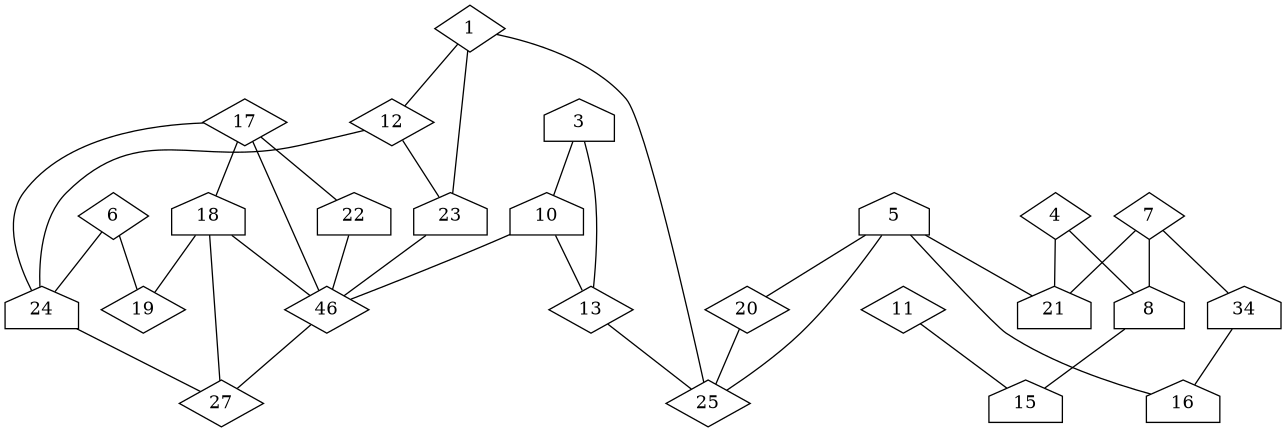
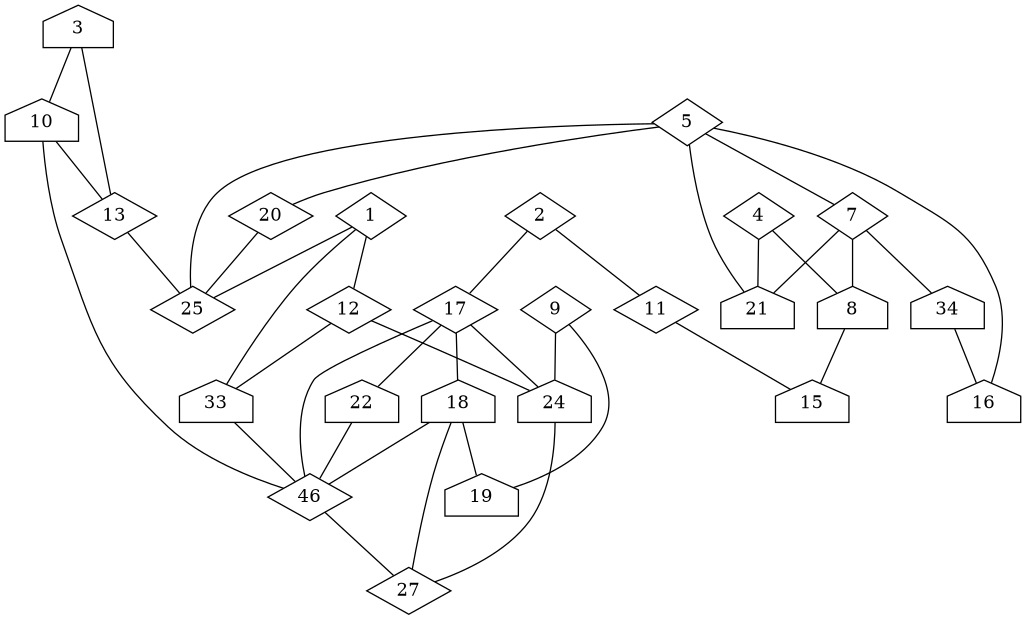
none -> (770, 169)
(113, 216) -> (556, 310)
(450, 216) -> (216, 403)
none -> (540, 216)
(894, 216) -> (687, 122)
(143, 310) -> (482, 497)
